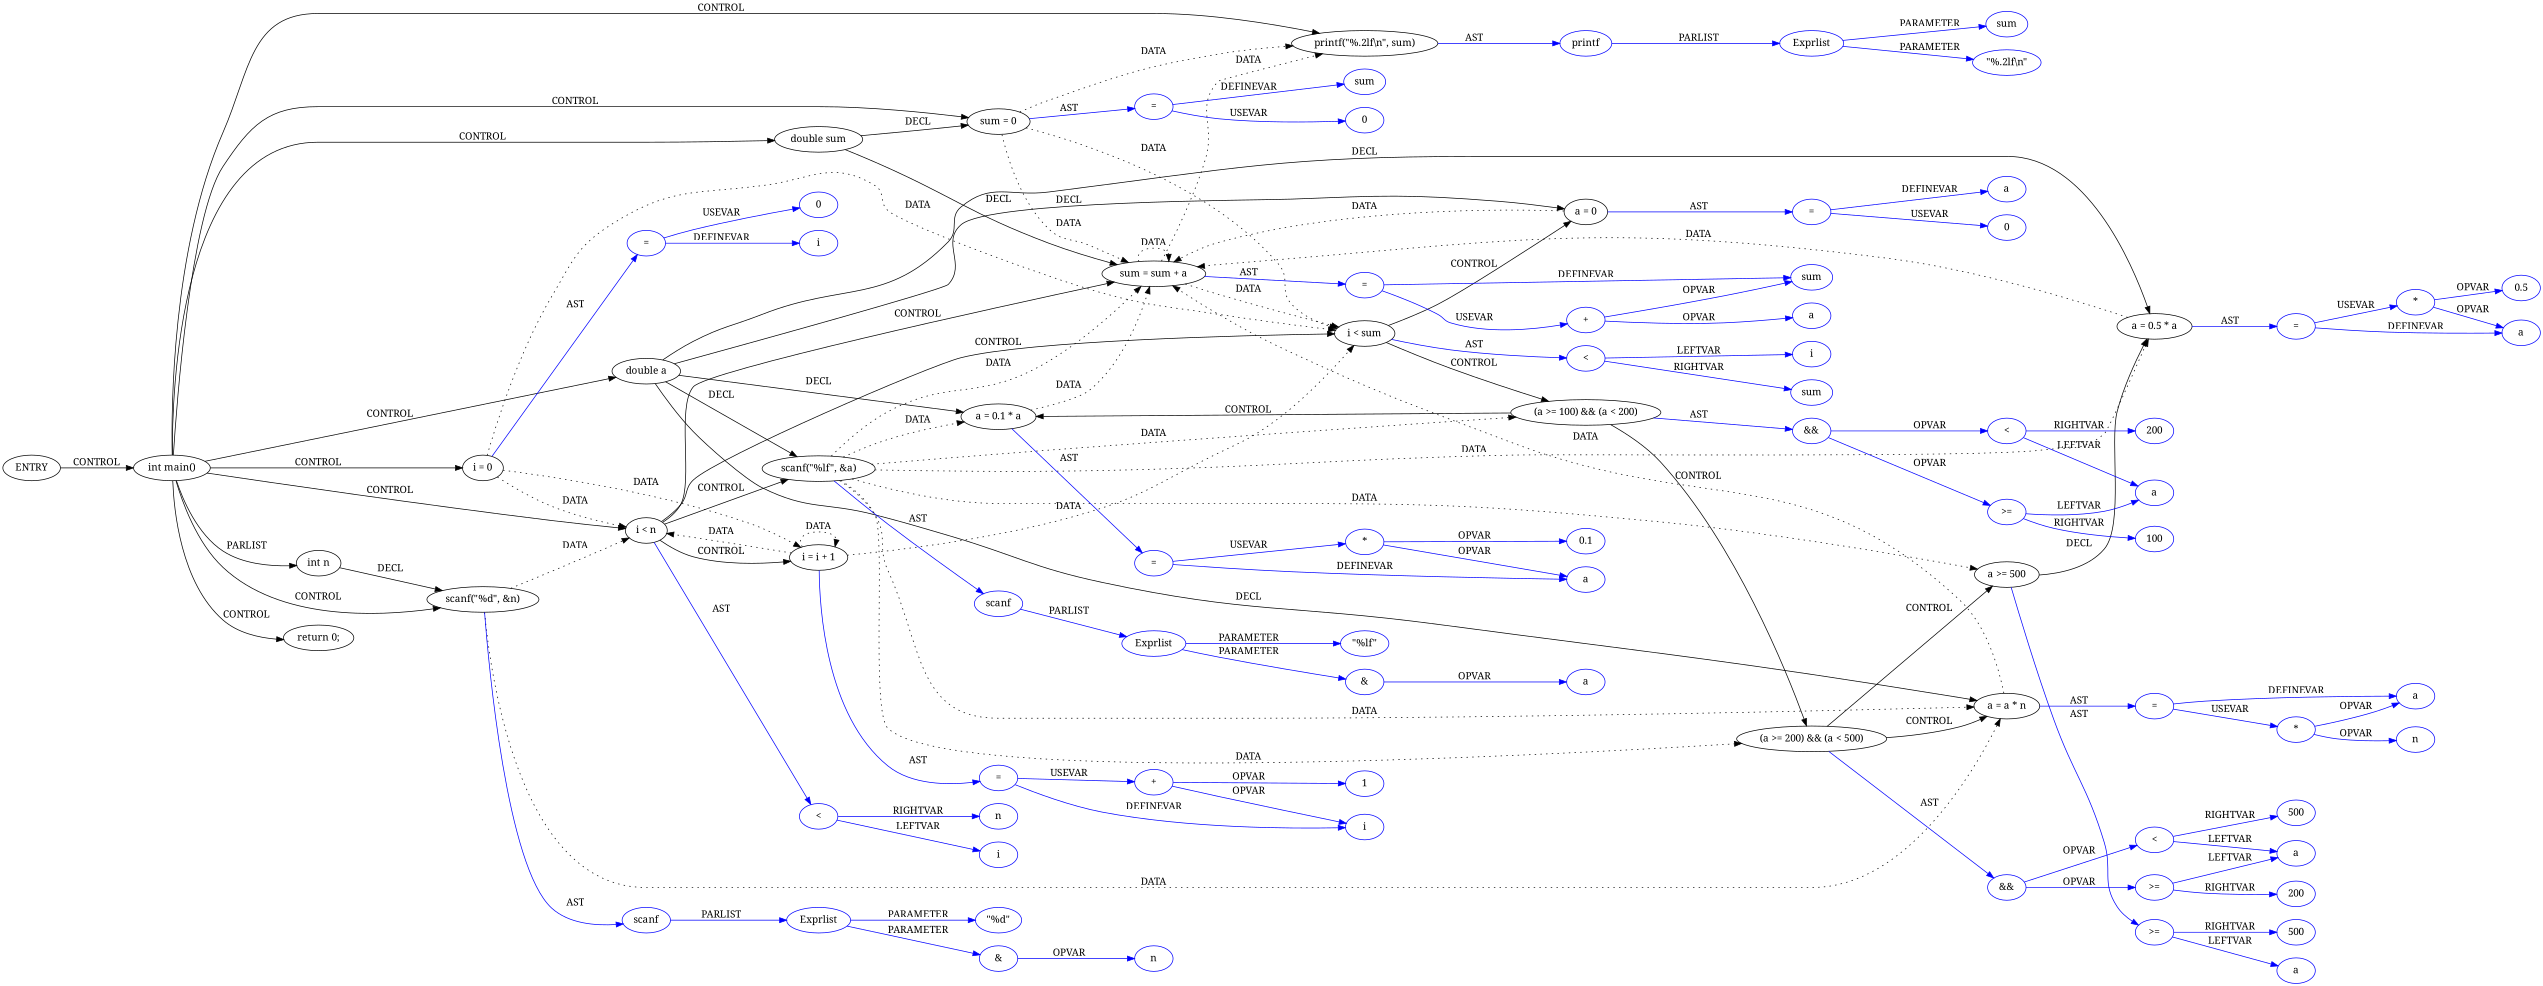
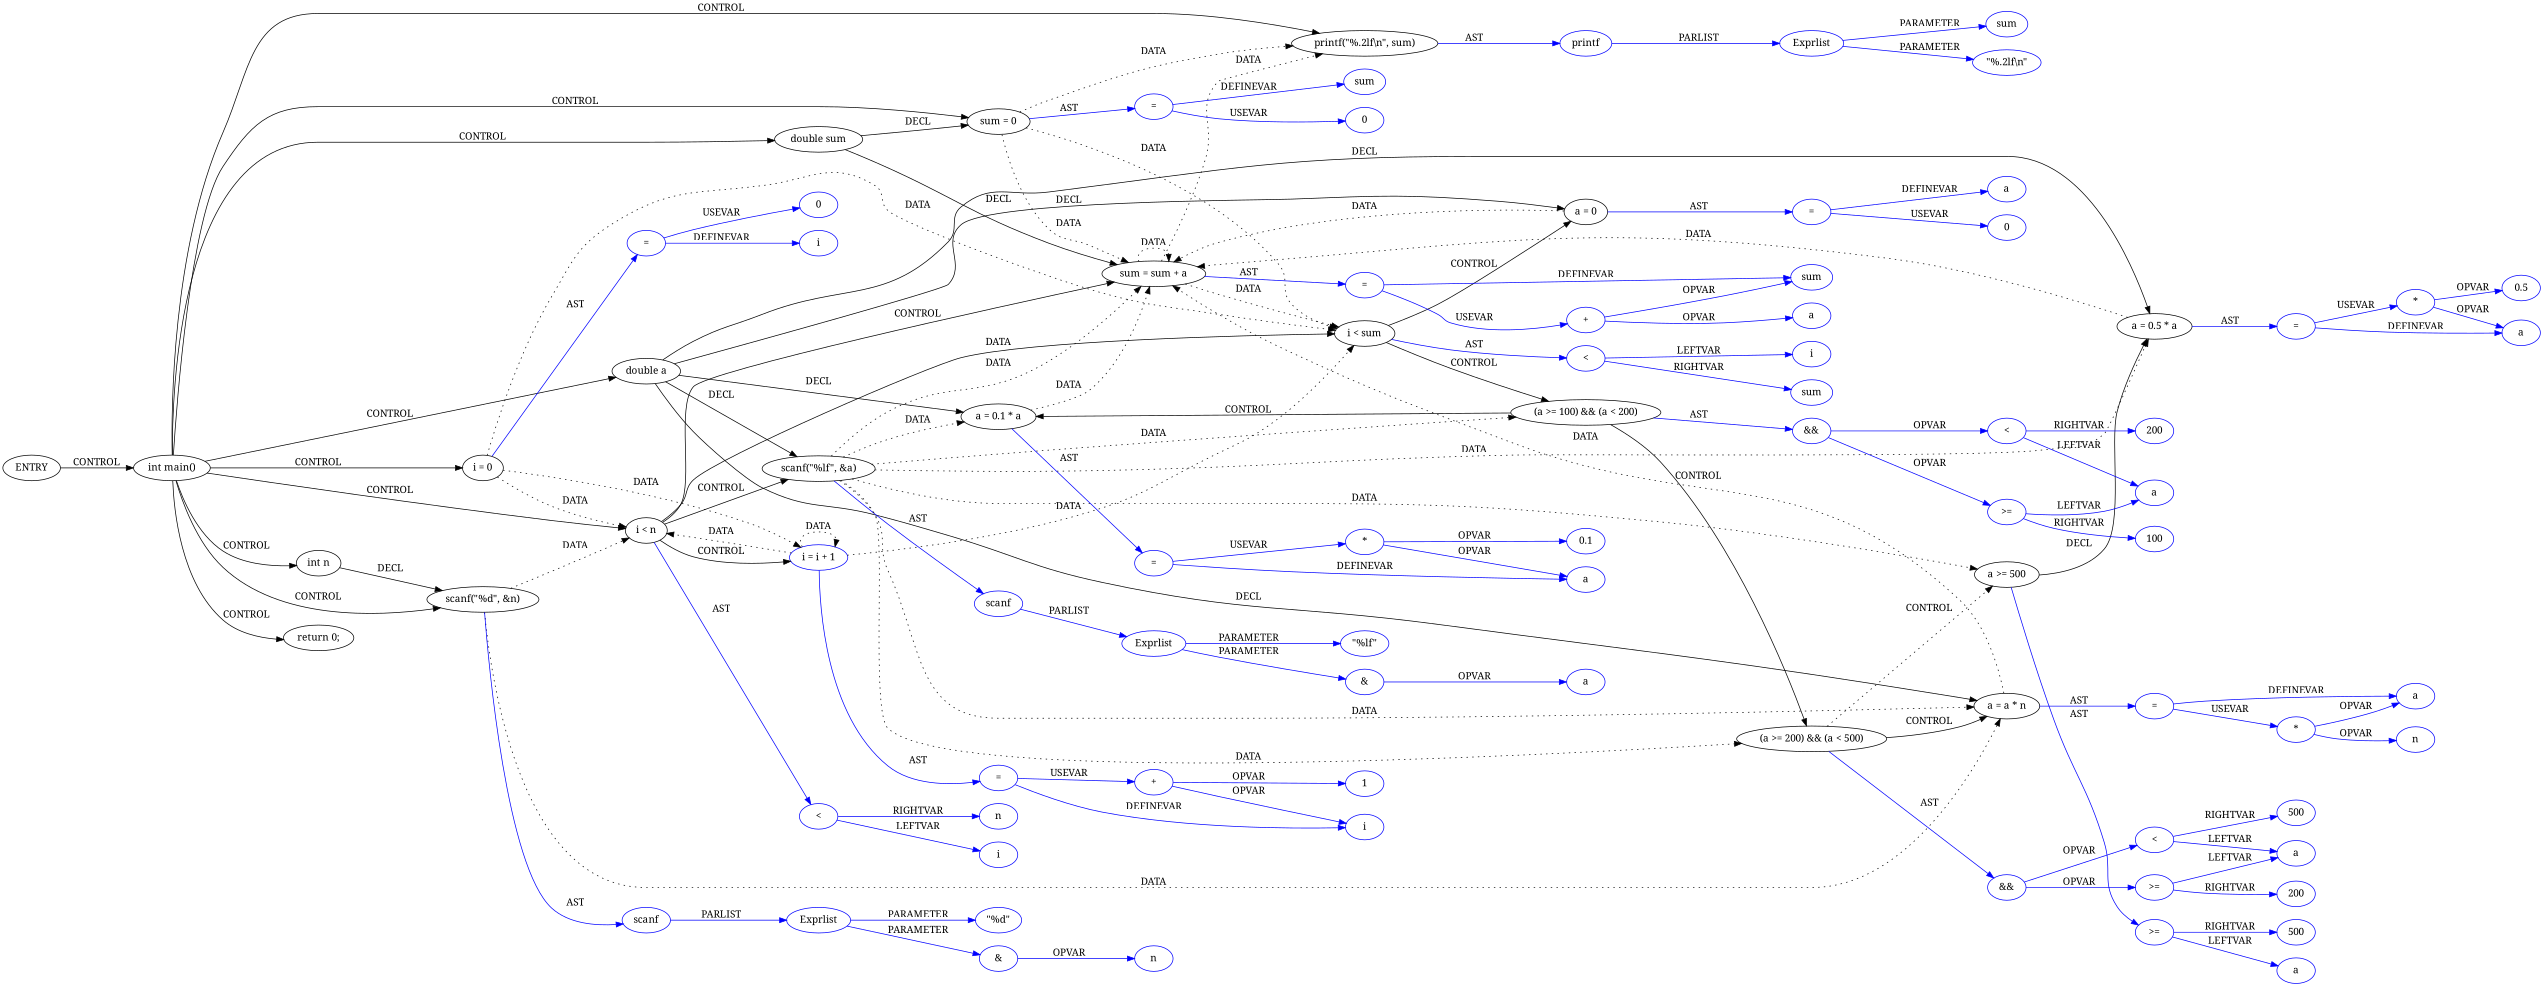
(999, 342) -> (999, 342)
(247, 546) -> (247, 546)
(819, 558) -> (819, 558)
(1907, 659) -> (1907, 659)
